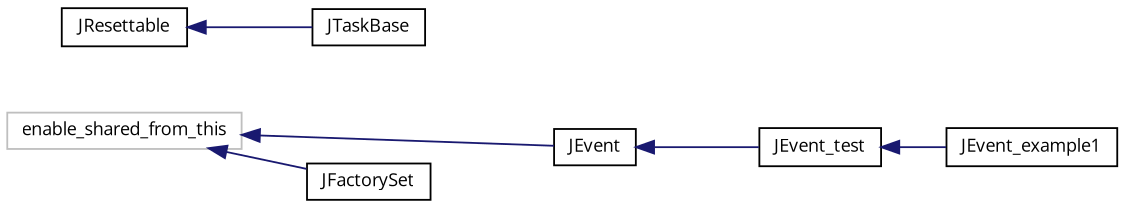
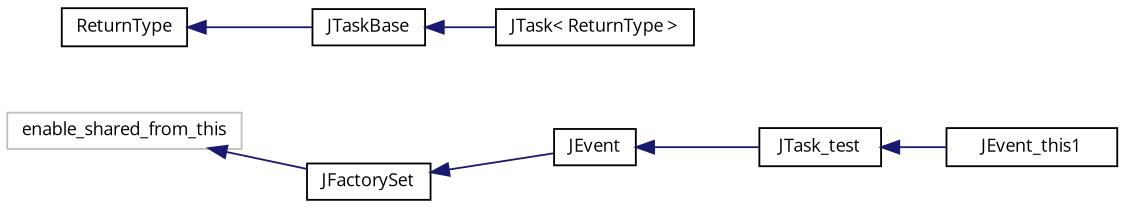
(124, 27) -> (124, 27)
none -> (595, 27)
(407, 141) -> (501, 161)
(820, 147) -> (820, 147)
(1032, 147) -> (1032, 147)
